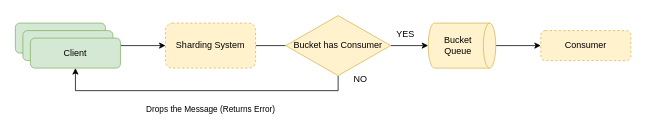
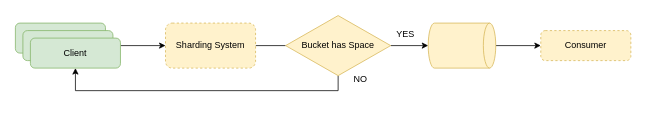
(338, 45) -> (338, 45)
(458, 45) -> none
(210, 109) -> none
